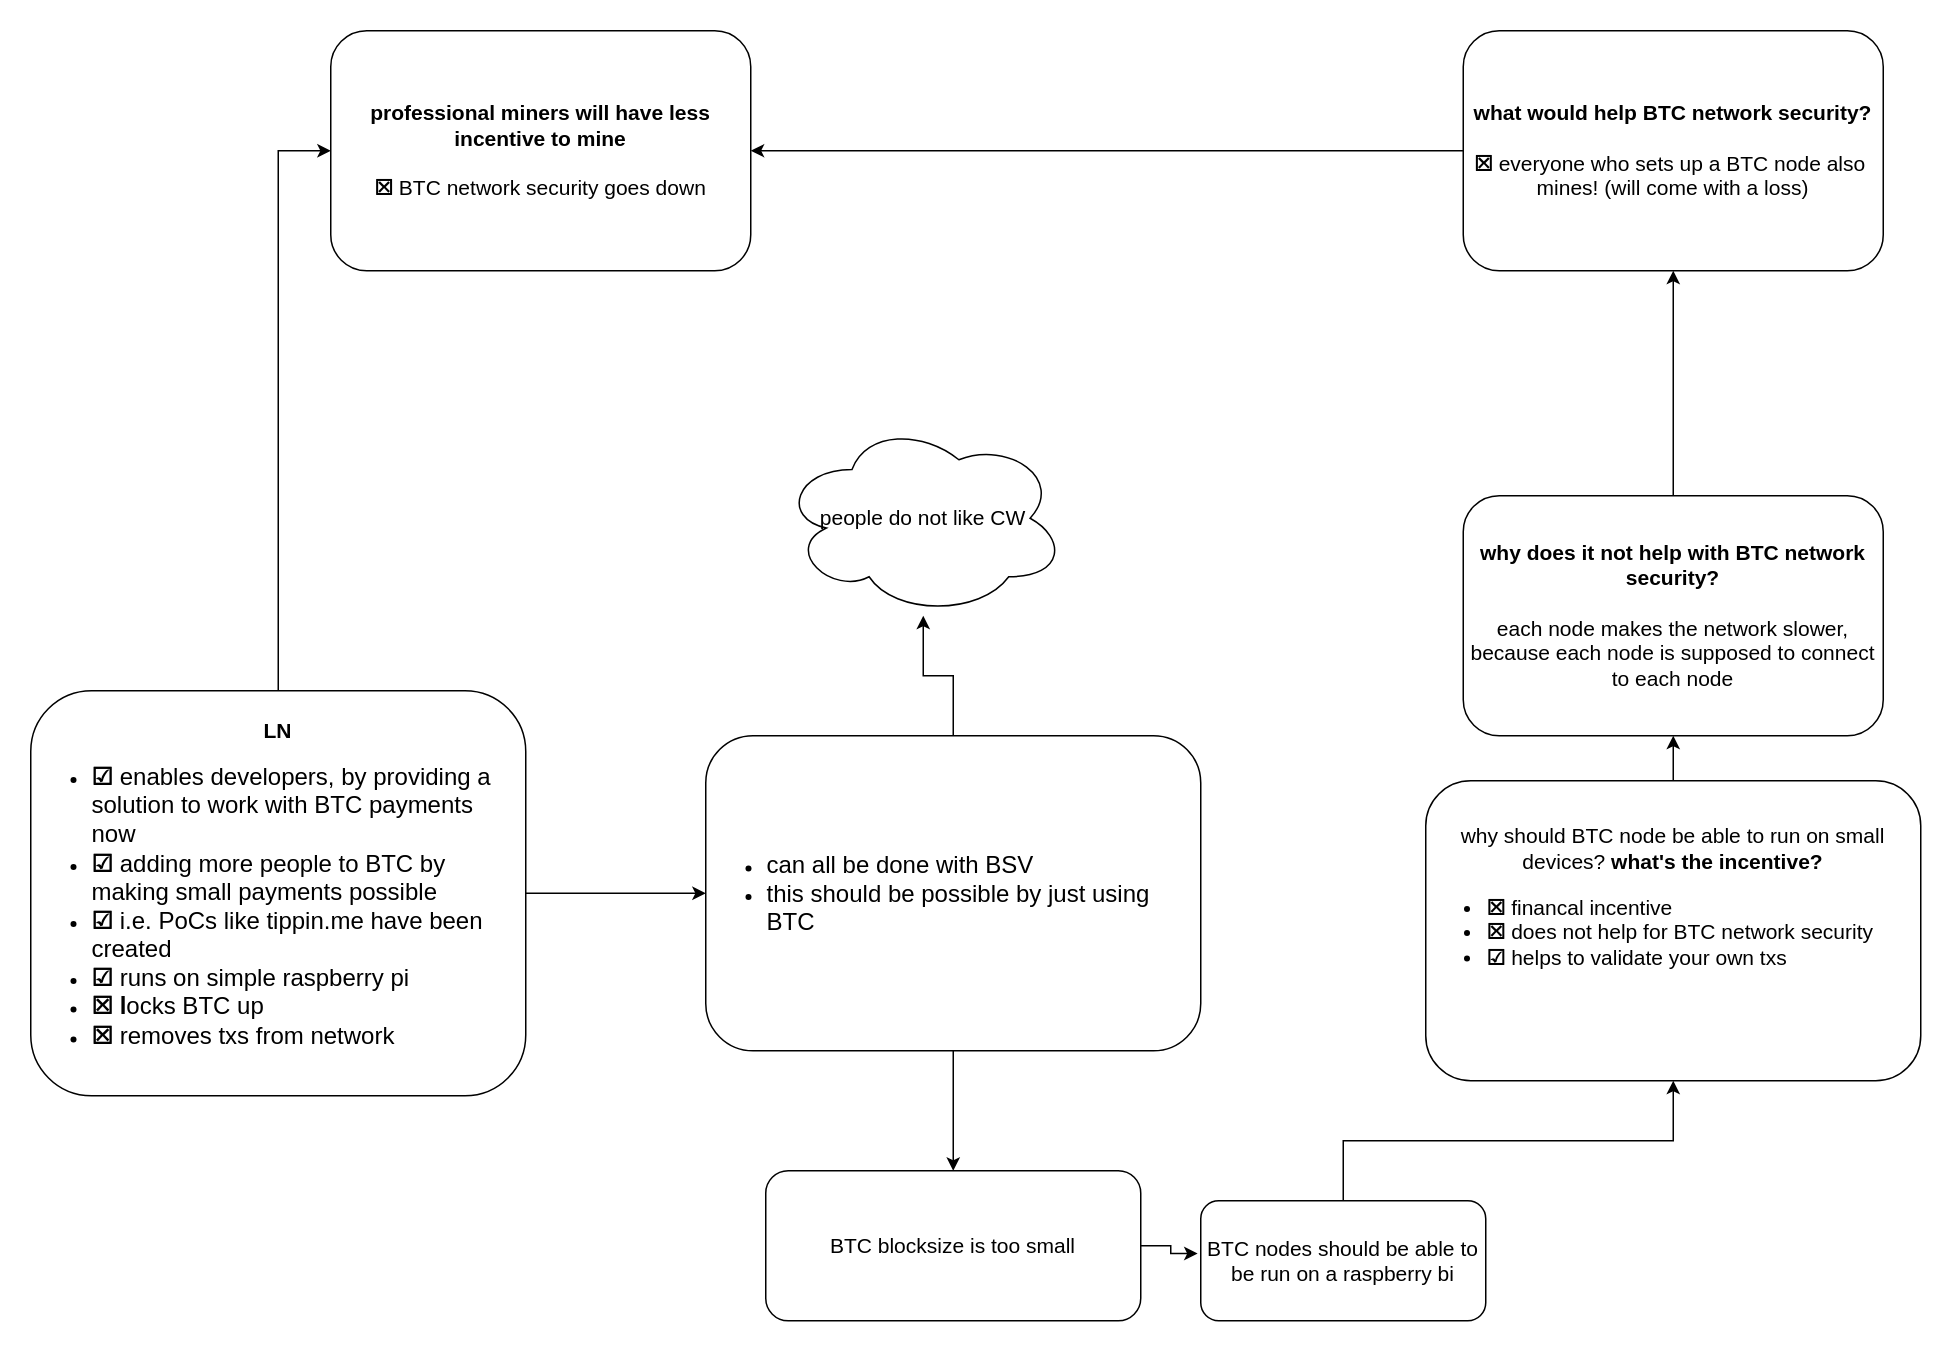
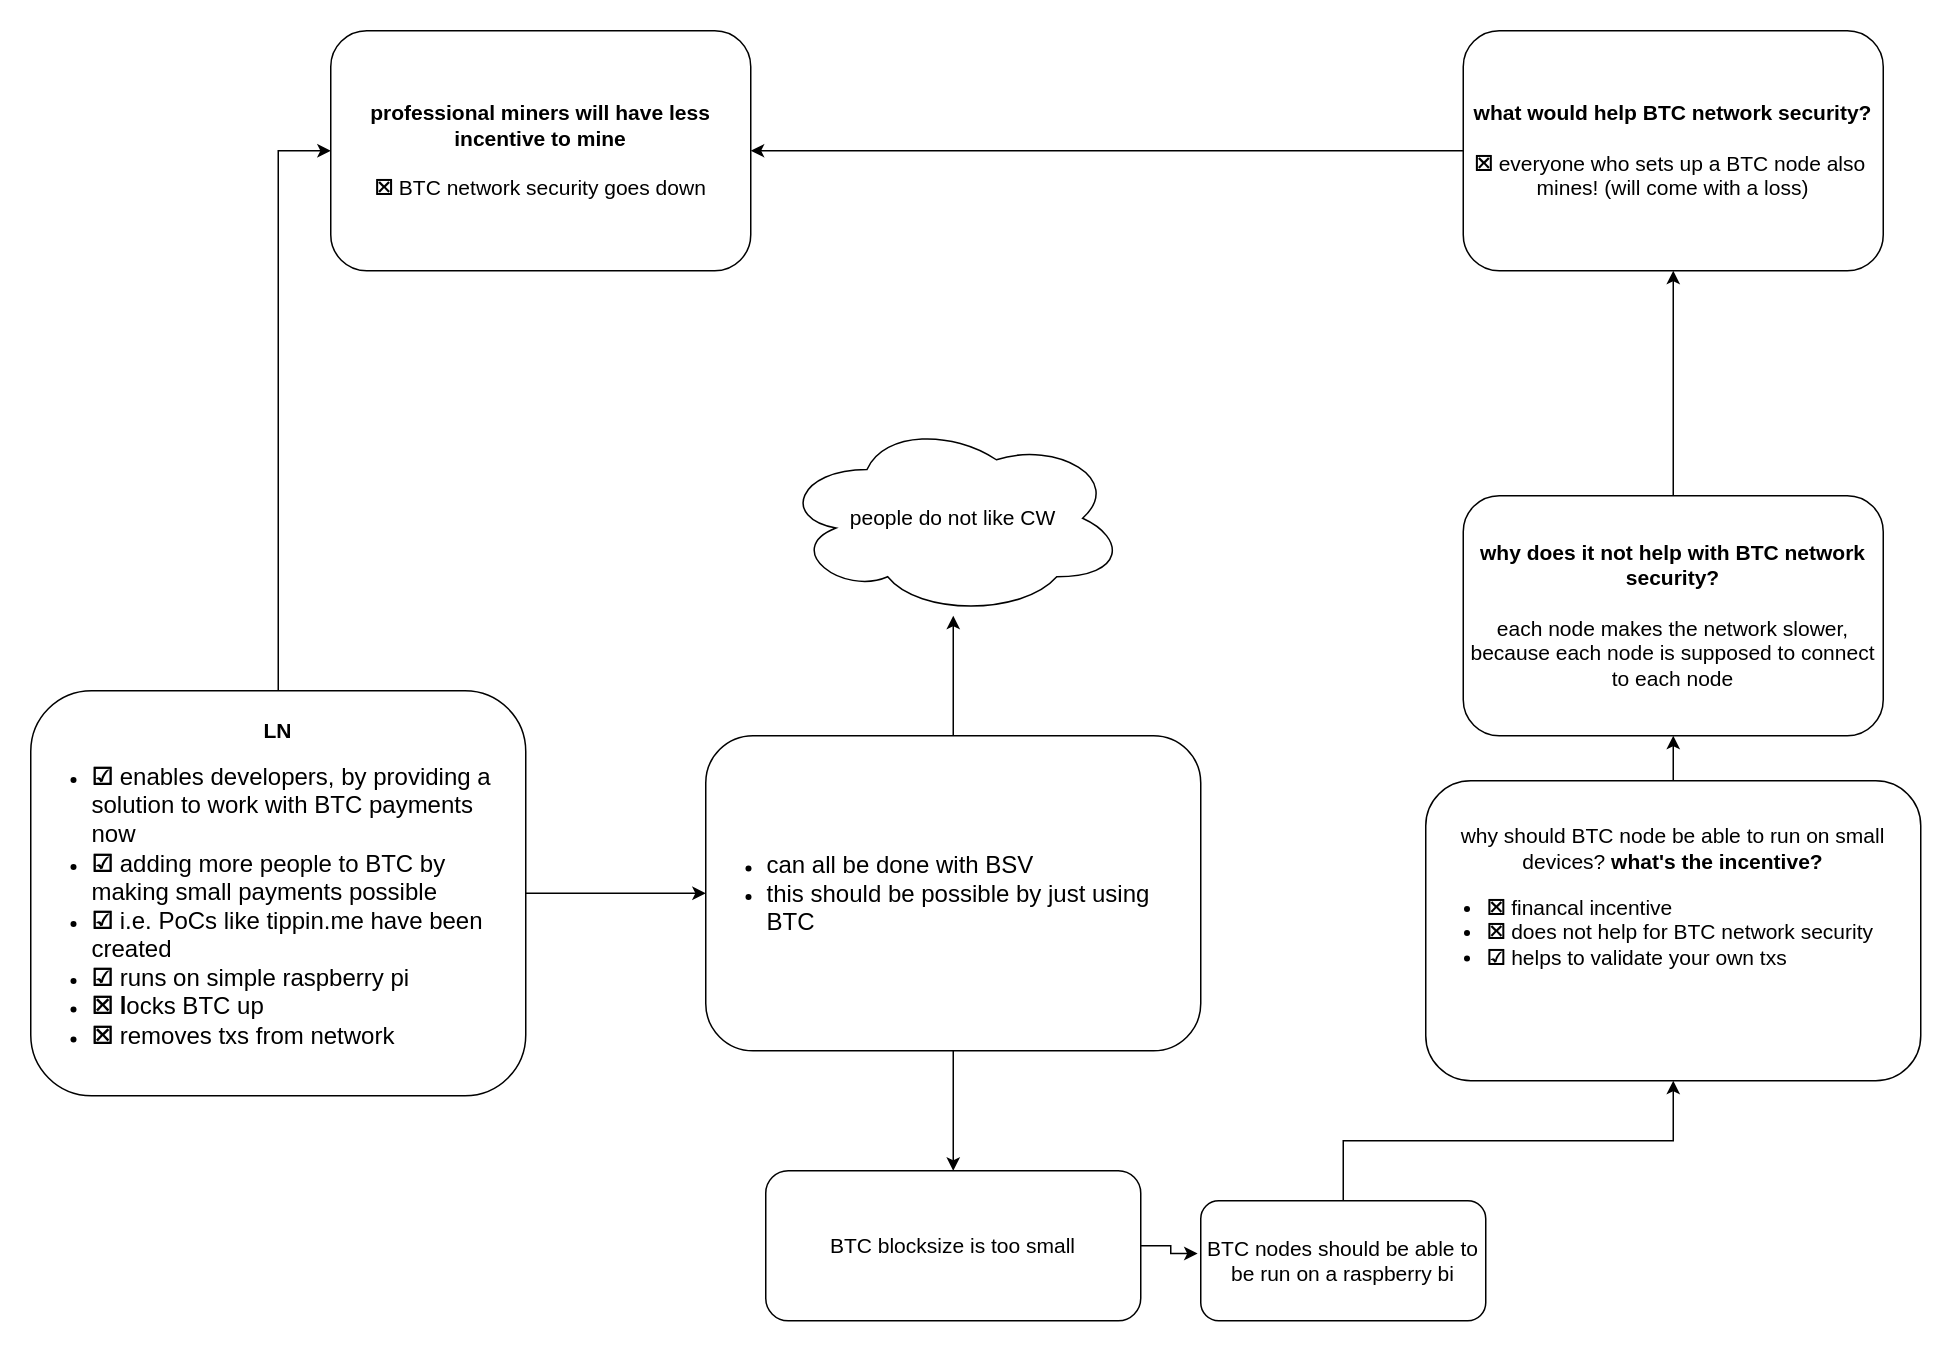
(923, 518) -> (953, 518)
